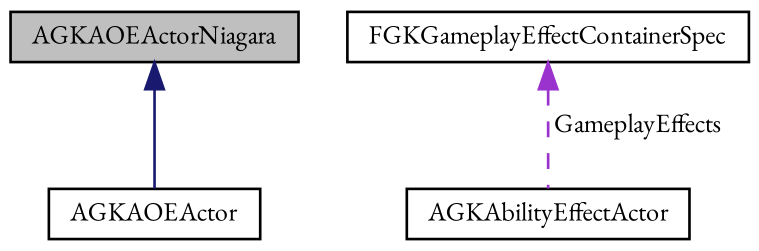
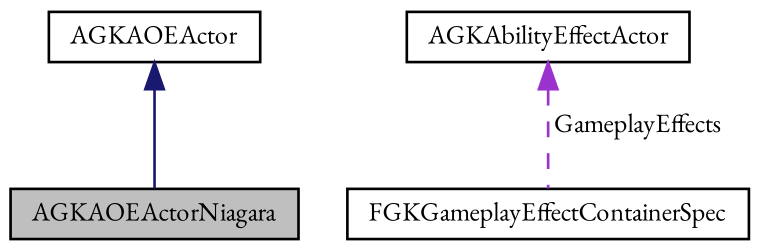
(155, 139) -> (155, 139)
(548, 139) -> (548, 139)
